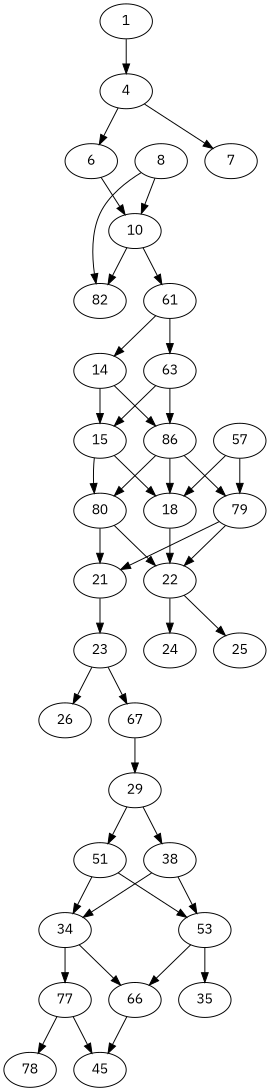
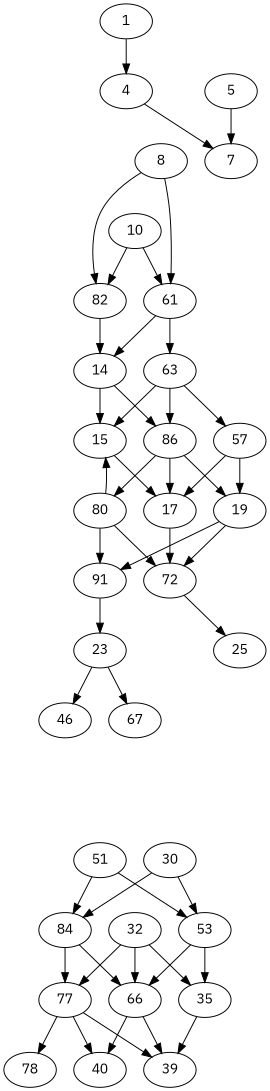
none -> (231, 91)
(91, 161) -> none
(150, 191) -> (171, 226)
none -> (100, 331)
none -> (201, 402)
(94, 471) -> (106, 481)
(170, 511) -> (170, 511)
(240, 511) -> (240, 511)
(100, 581) -> (100, 581)
(170, 581) -> (170, 581)
(170, 650) -> none
(65, 720) -> (65, 720)
(135, 790) -> none
(170, 860) -> (170, 860)
(65, 930) -> (65, 930)
none -> (135, 930)
(100, 1070) -> (100, 1070)
none -> (170, 1070)
